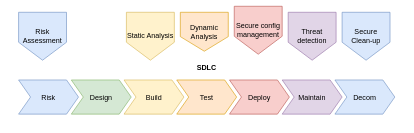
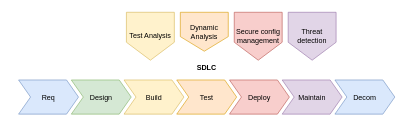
(258, 30) -> (258, 36)
(42, 36) -> none
(150, 36) -> (150, 36)
(366, 36) -> none
(48, 98) -> (48, 98)
